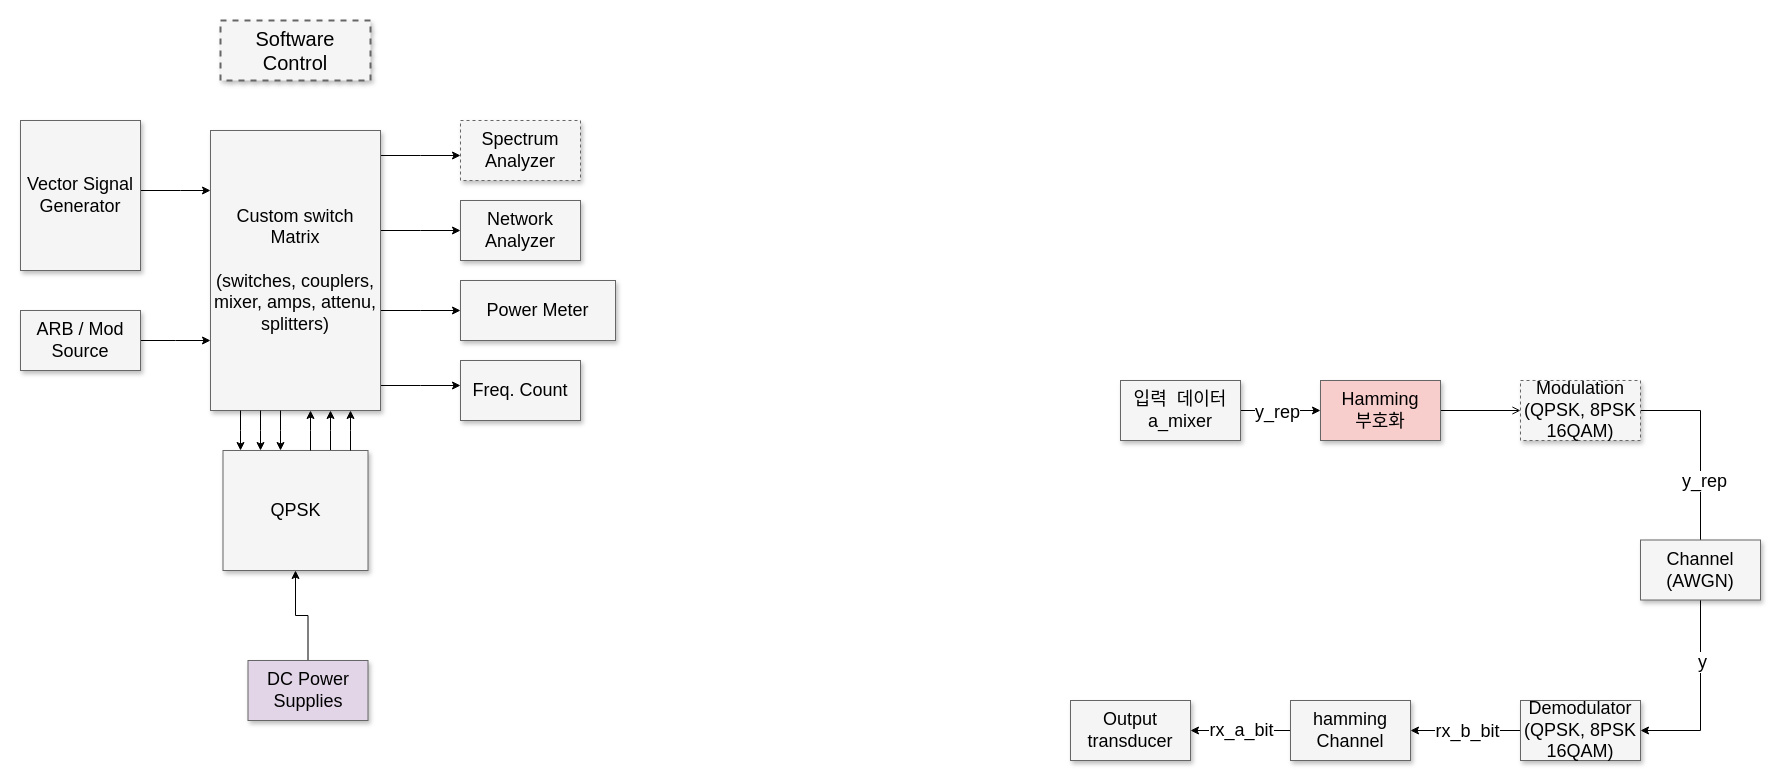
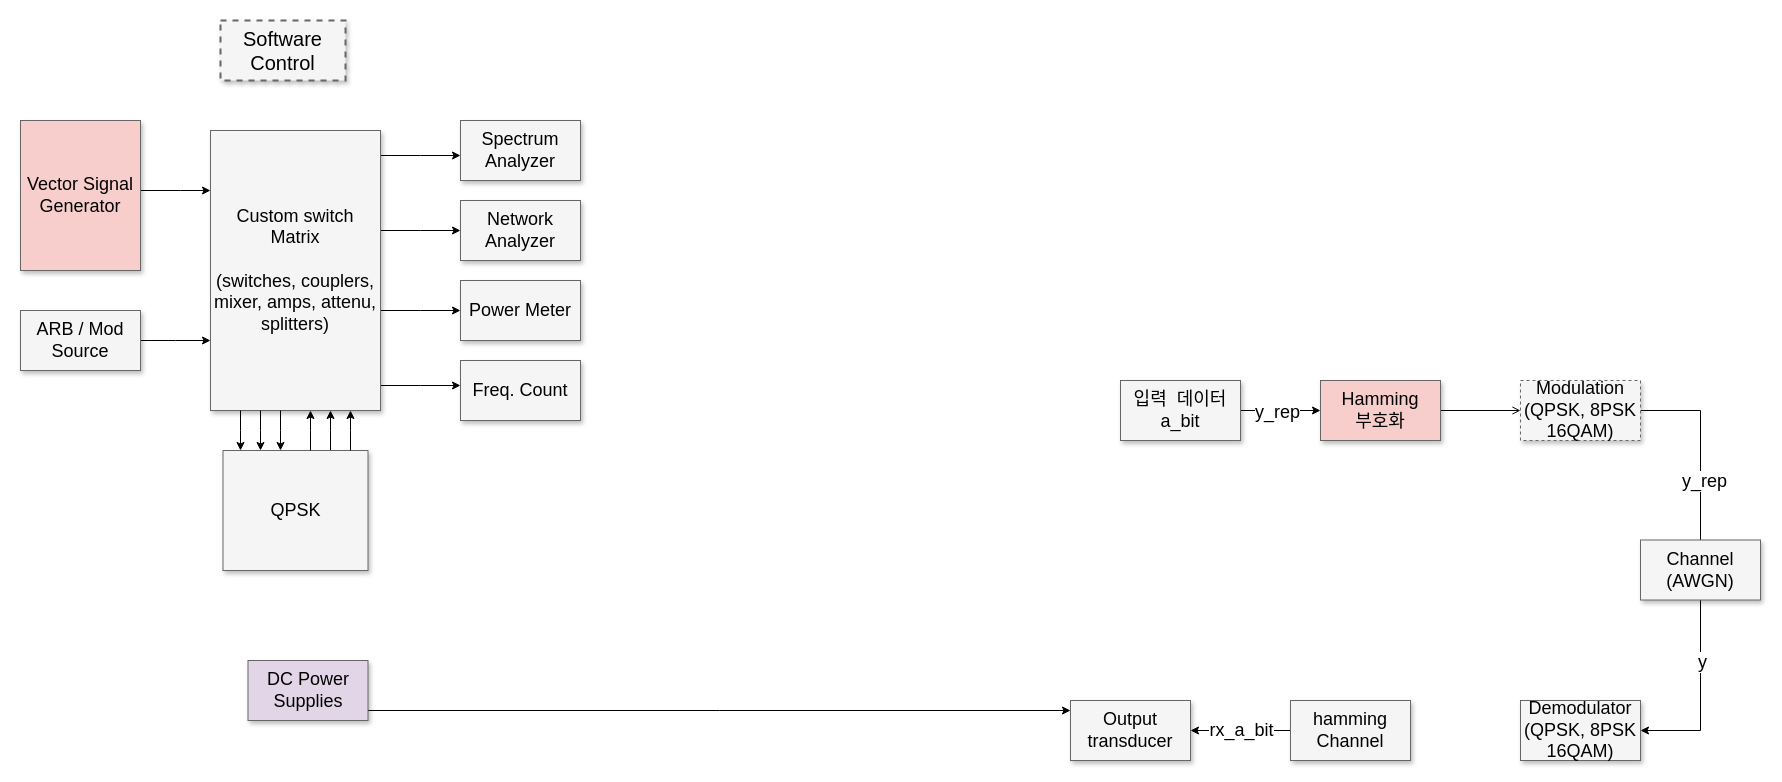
(296, 51) -> (283, 51)
(521, 151) -> (521, 151)
(81, 196) -> (81, 196)
(538, 311) -> (521, 311)
(1181, 411) -> (1181, 411)
(306, 616) -> (715, 711)
(1500, 731) -> none
